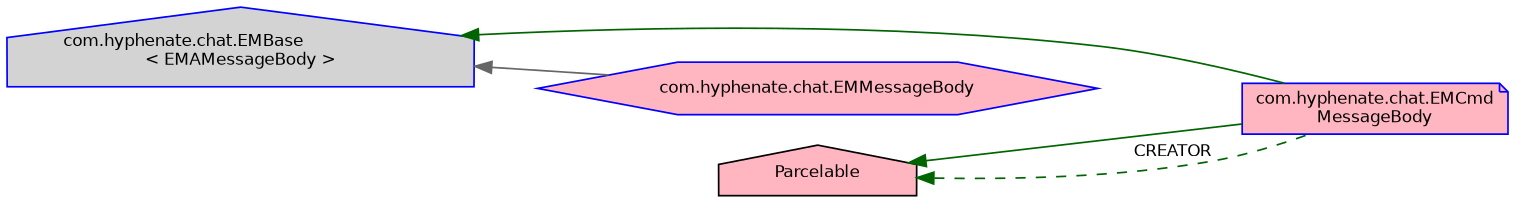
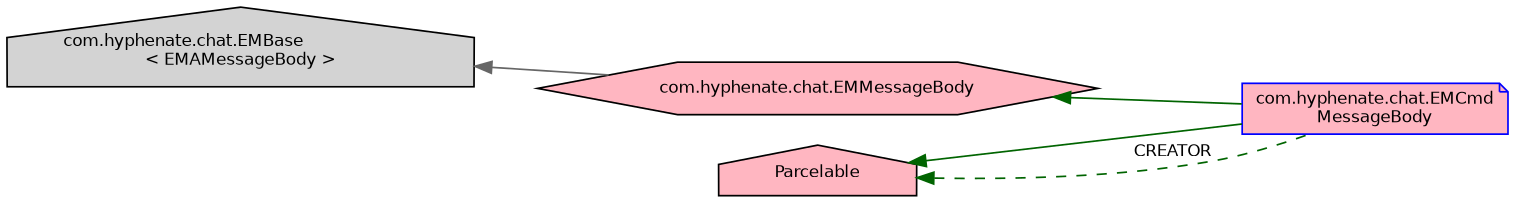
(884, 31) -> (1156, 101)
(241, 51) -> (241, 51)
(818, 88) -> (818, 88)
